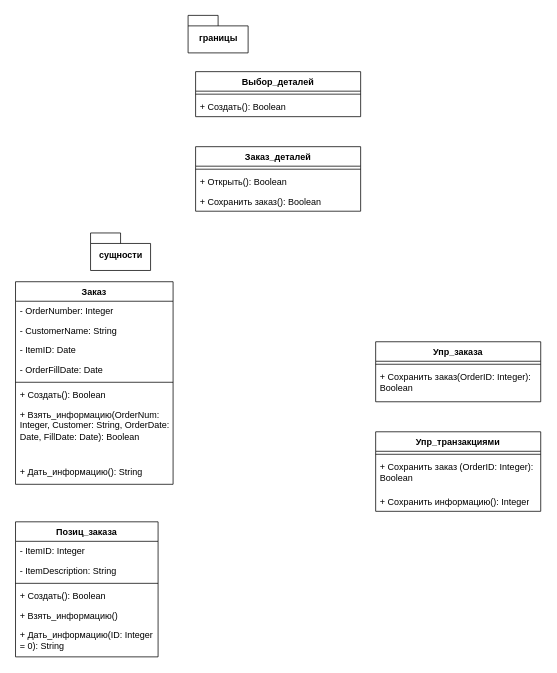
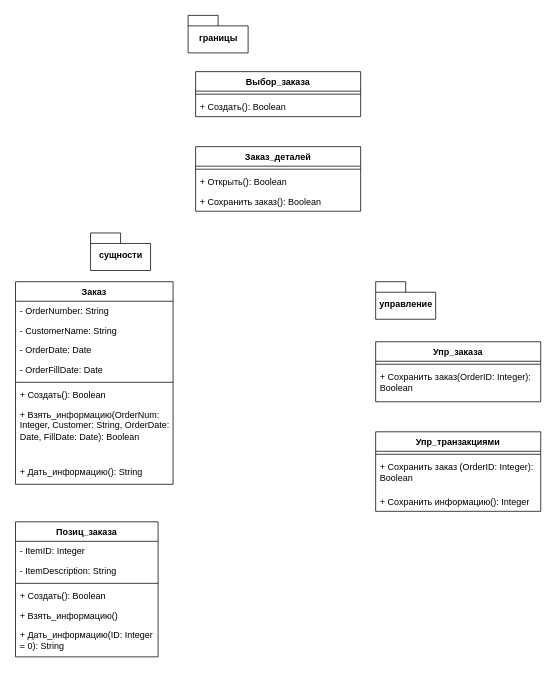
(278, 82) -> (278, 82)
none -> (405, 300)
(71, 311) -> (68, 311)
(51, 350) -> (59, 350)
